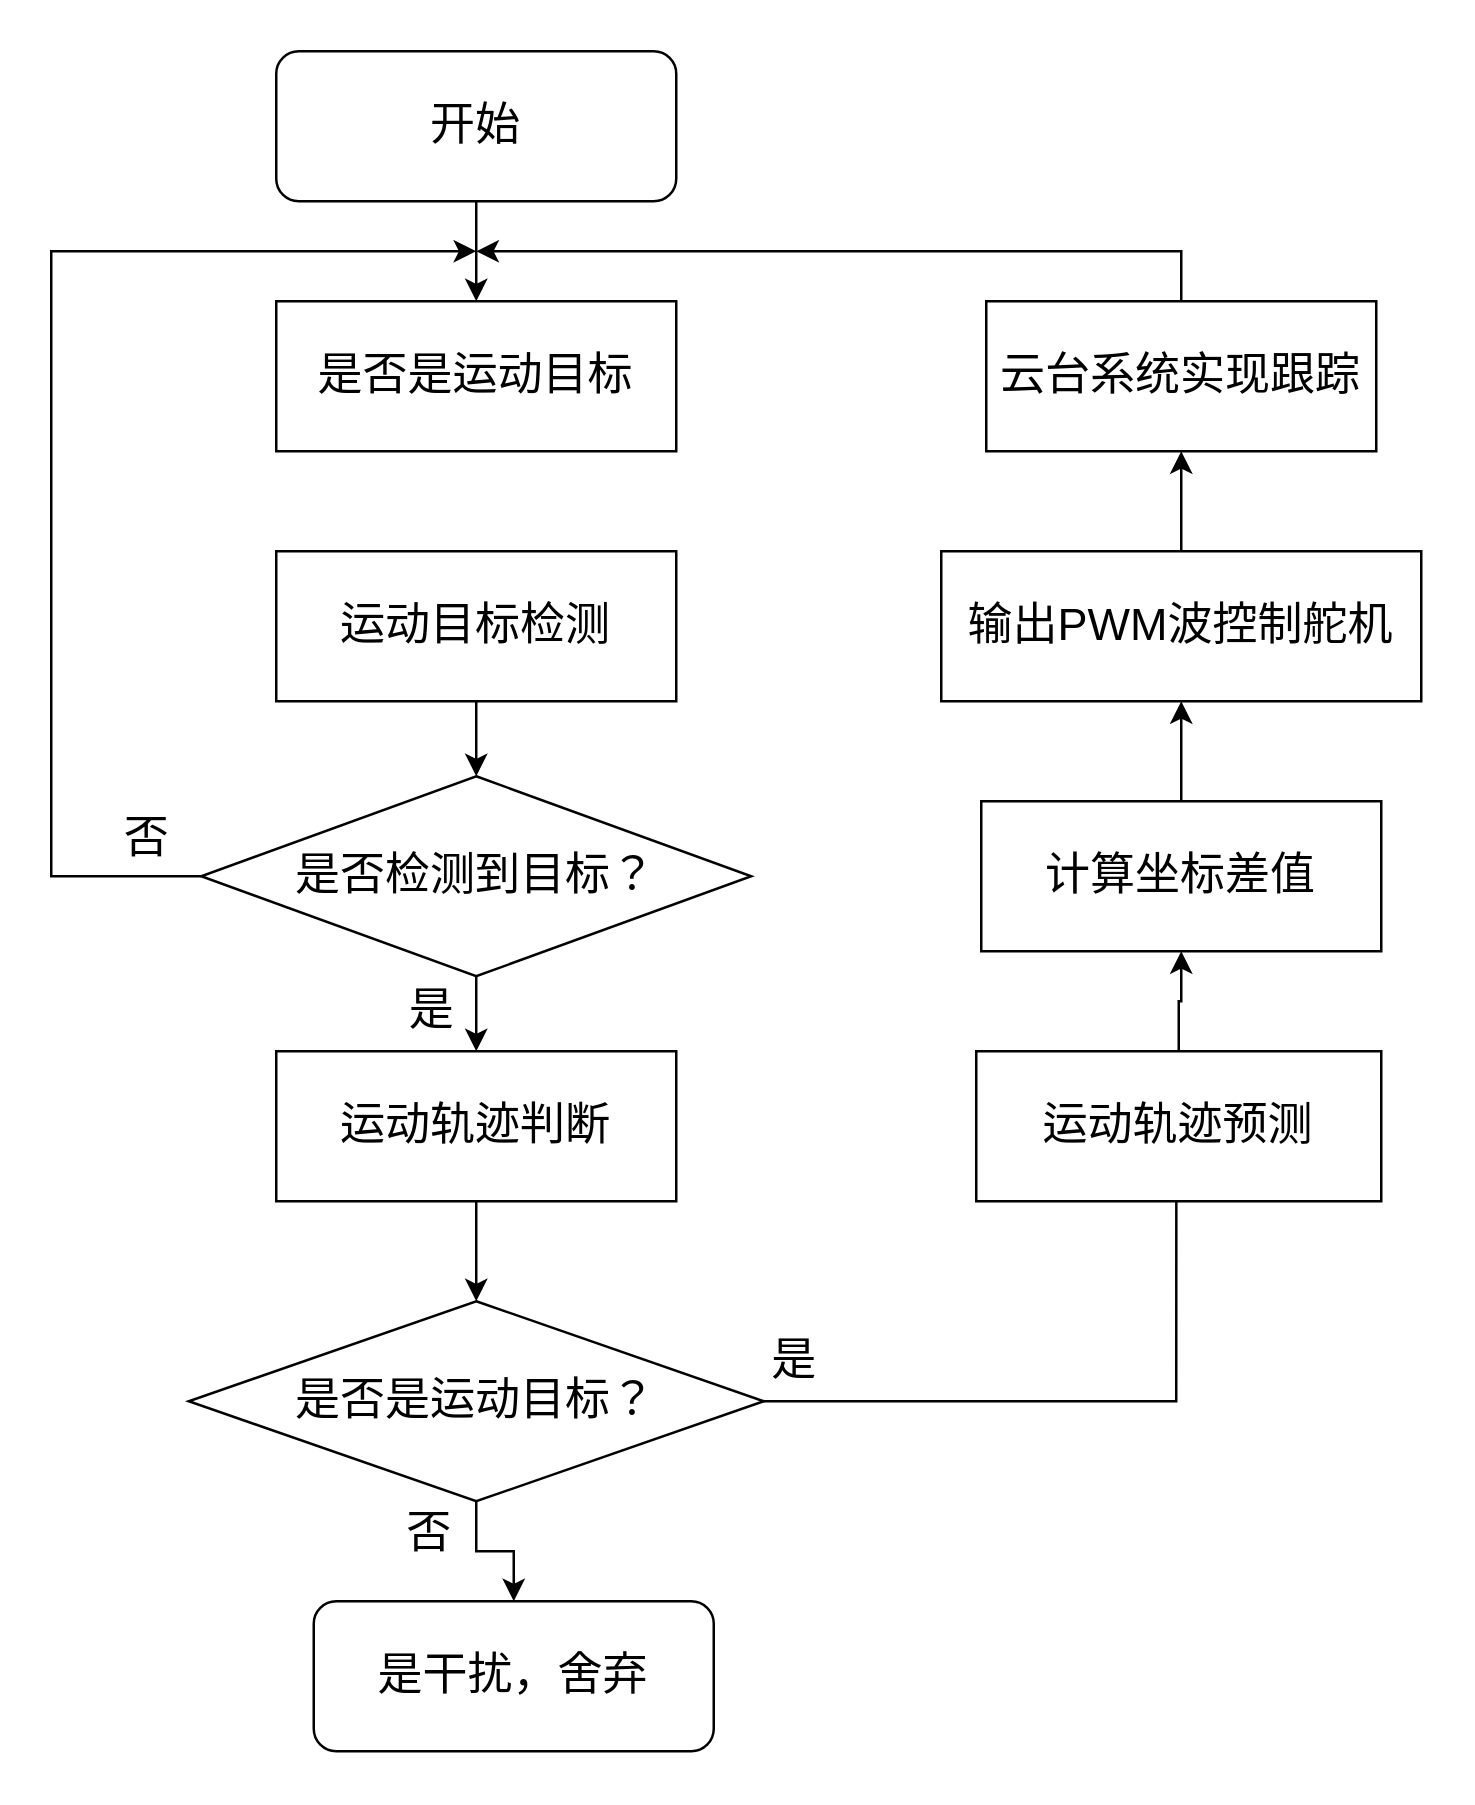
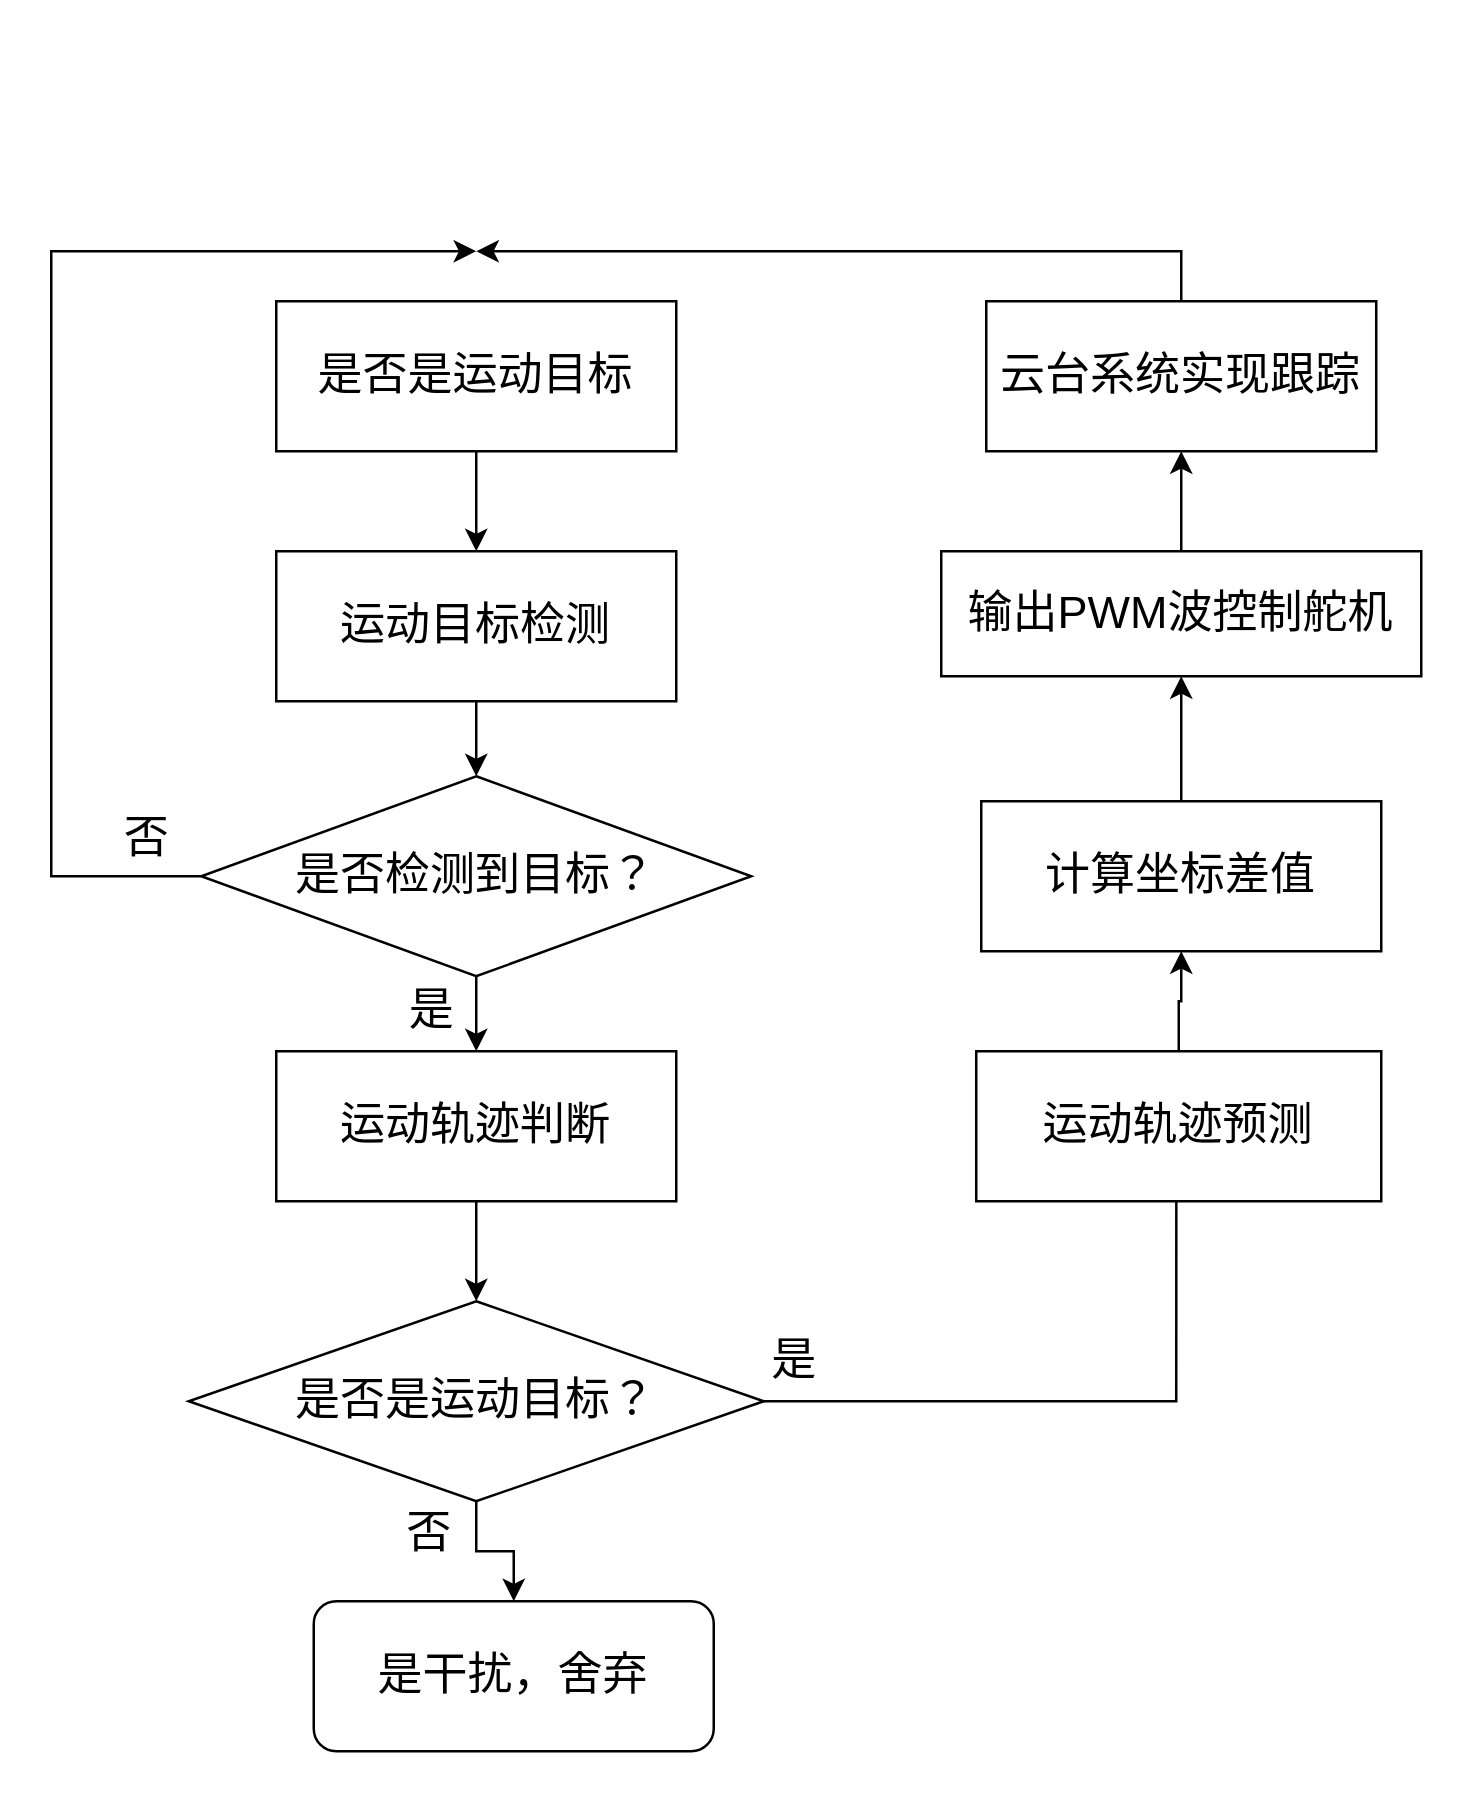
(476, 126) -> none
(476, 243) -> none
none -> (476, 493)
(1181, 626) -> (1181, 614)
